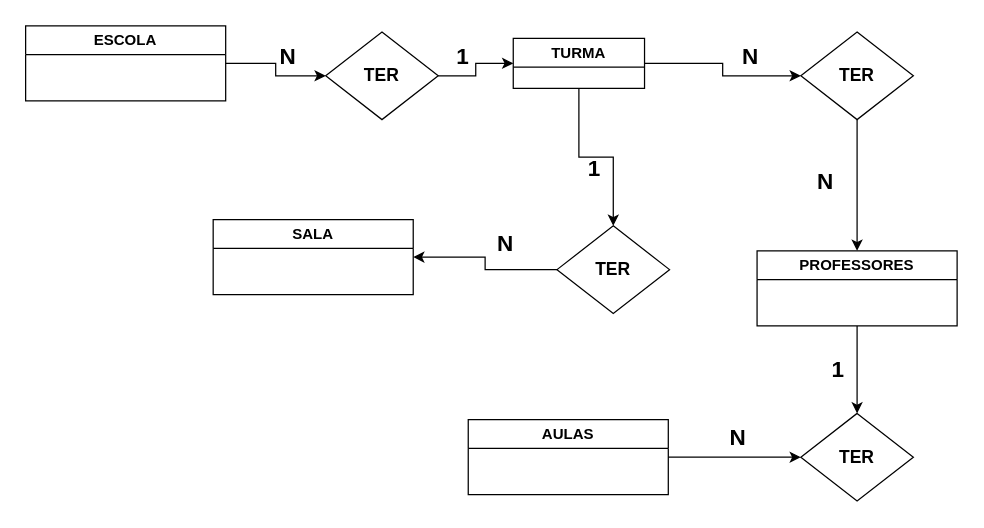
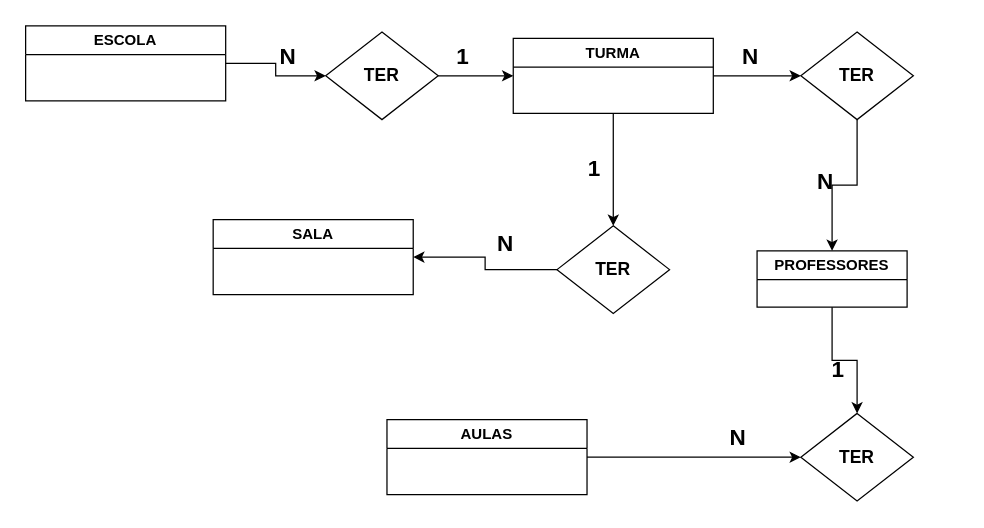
(579, 63) -> (613, 76)
(857, 288) -> (832, 279)
(568, 457) -> (487, 457)
